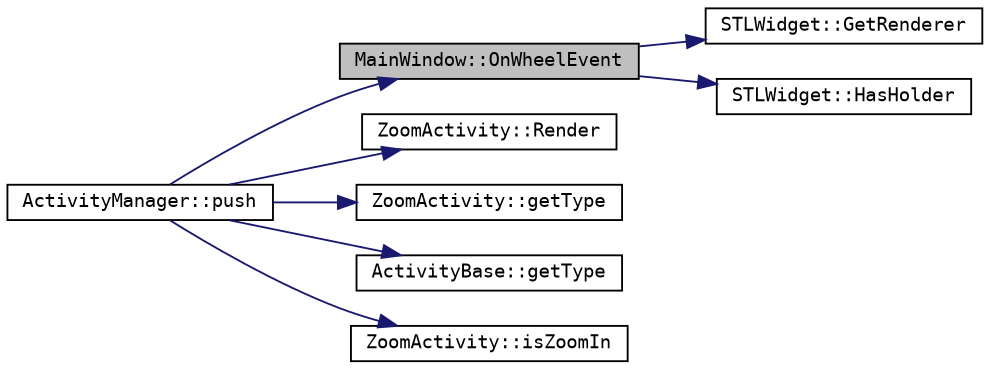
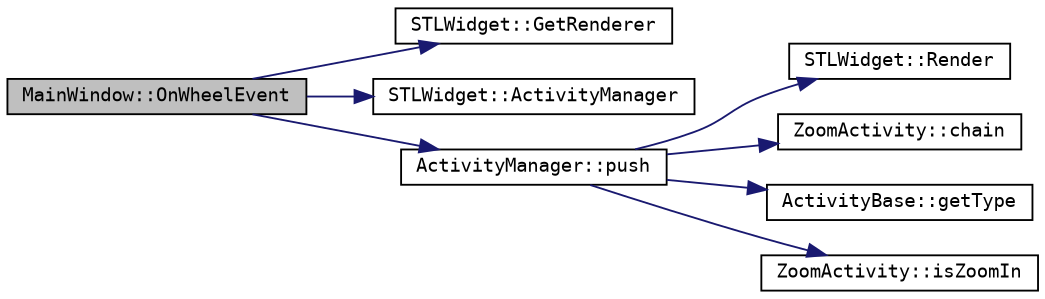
(844, 97) -> (534, 97)
(271, 127) -> (336, 130)
(489, 132) -> (900, 61)
(489, 202) -> (900, 132)
